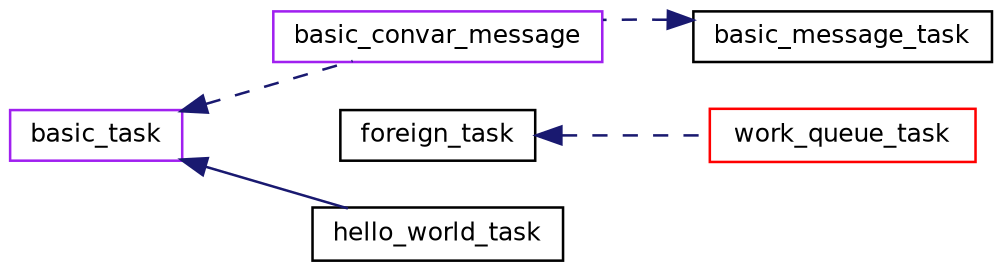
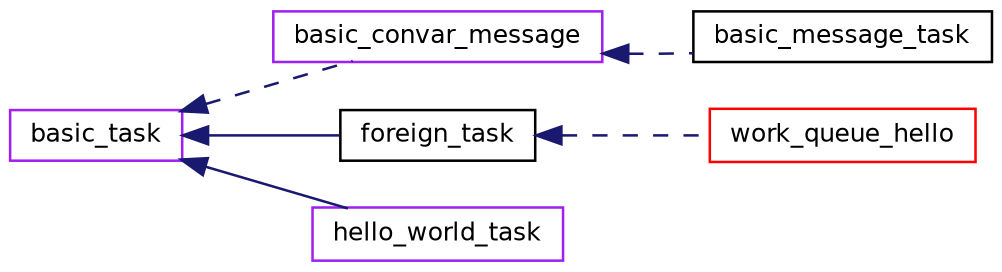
(635, 20) -> (661, 54)
none -> (274, 135)
(843, 135) -> (843, 135)
(438, 234) -> (438, 234)
